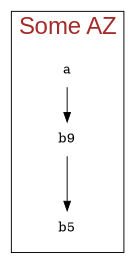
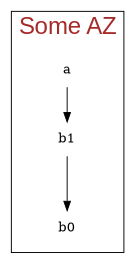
(67, 139) -> (67, 139)
(67, 228) -> (67, 228)
